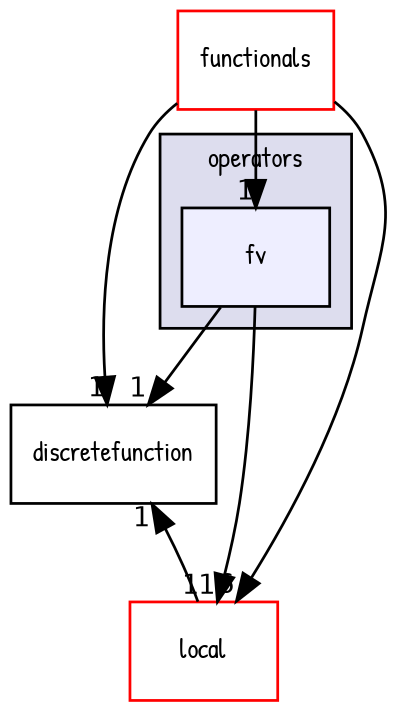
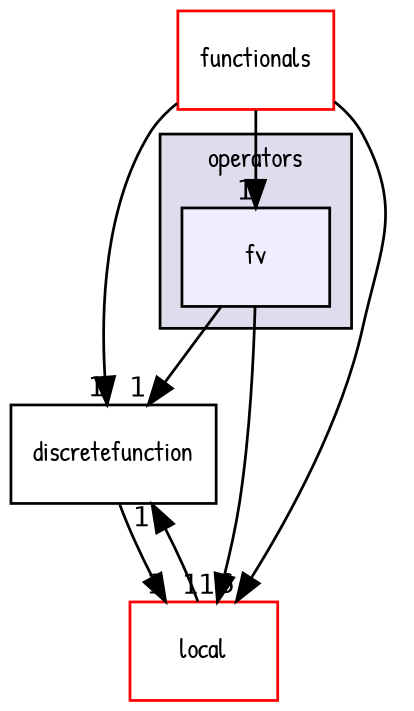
none -> (135, 541)
